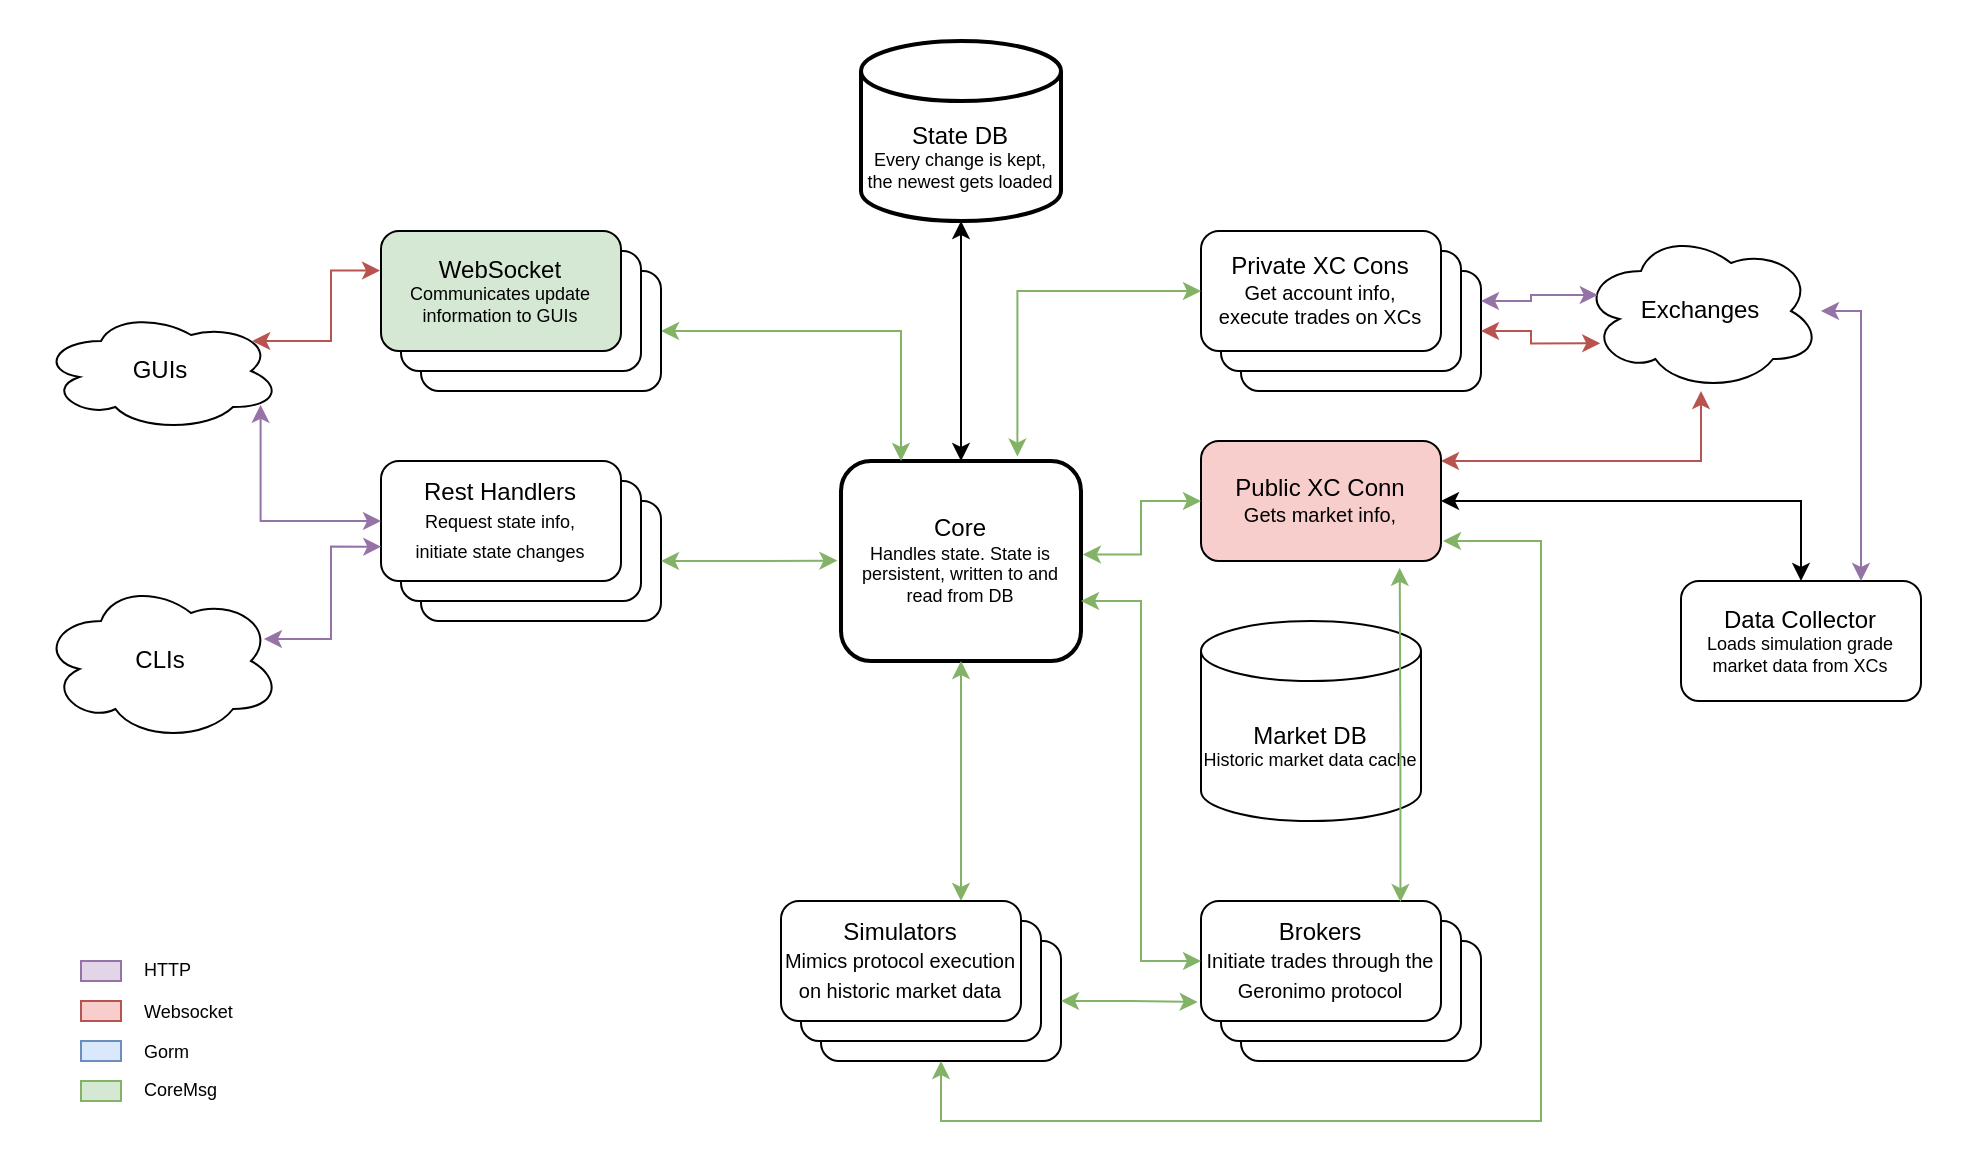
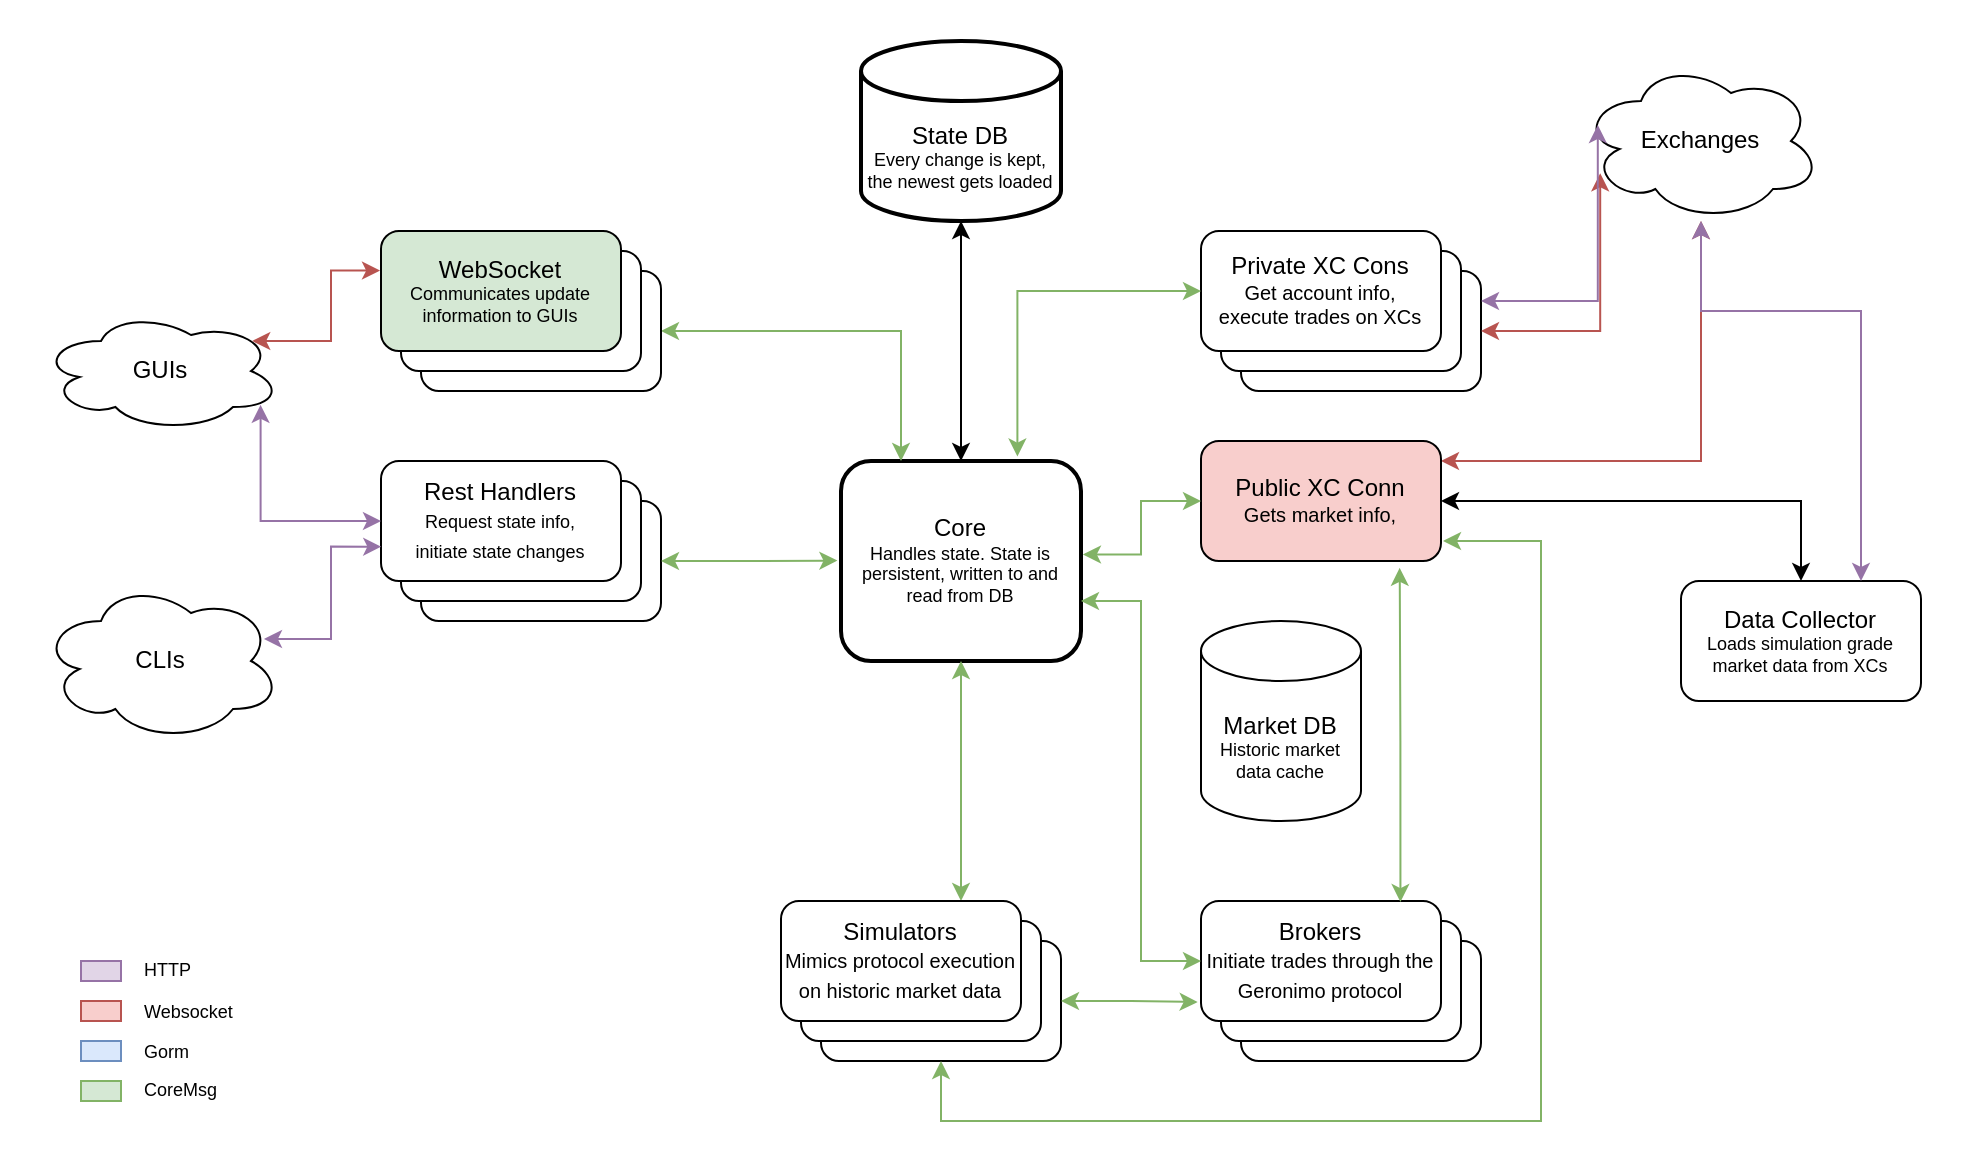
(1701, 311) -> (1701, 141)
(1311, 721) -> (1281, 721)
